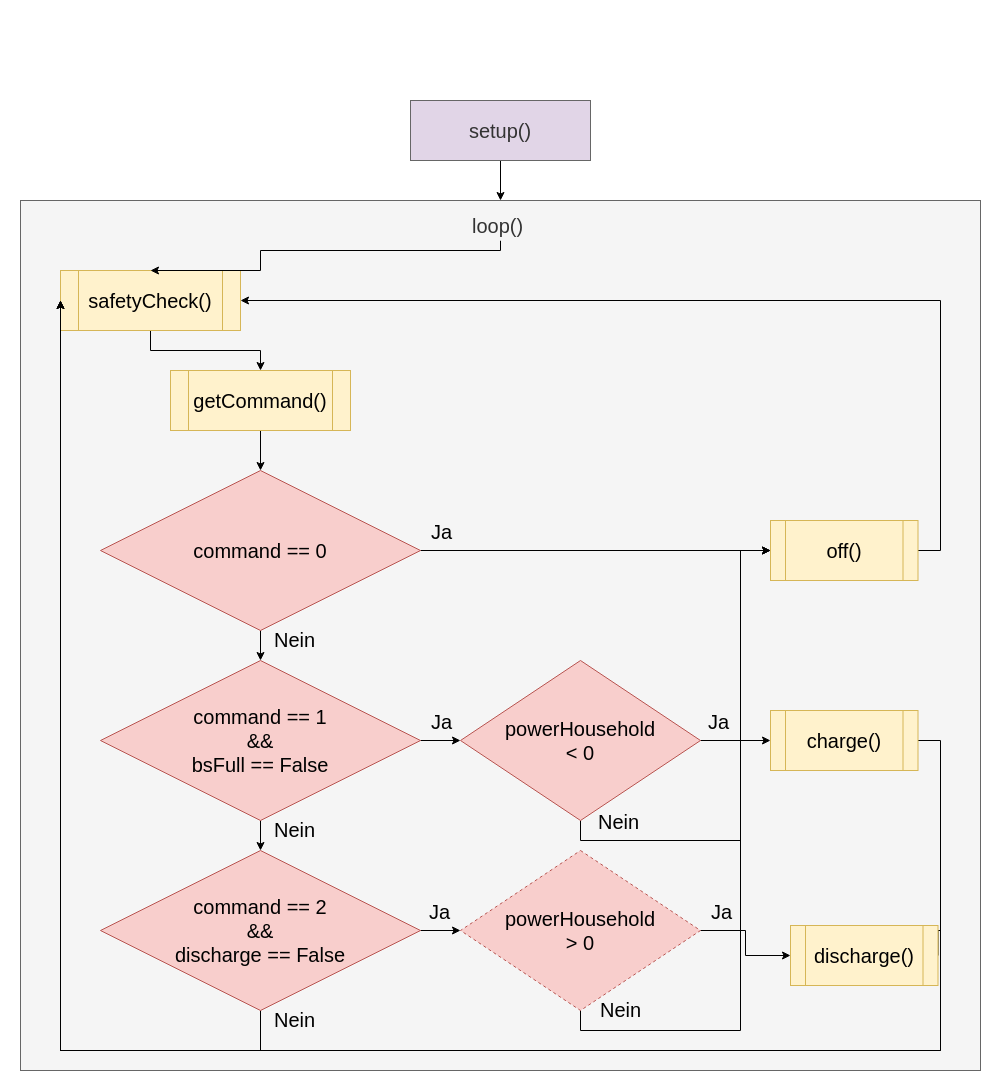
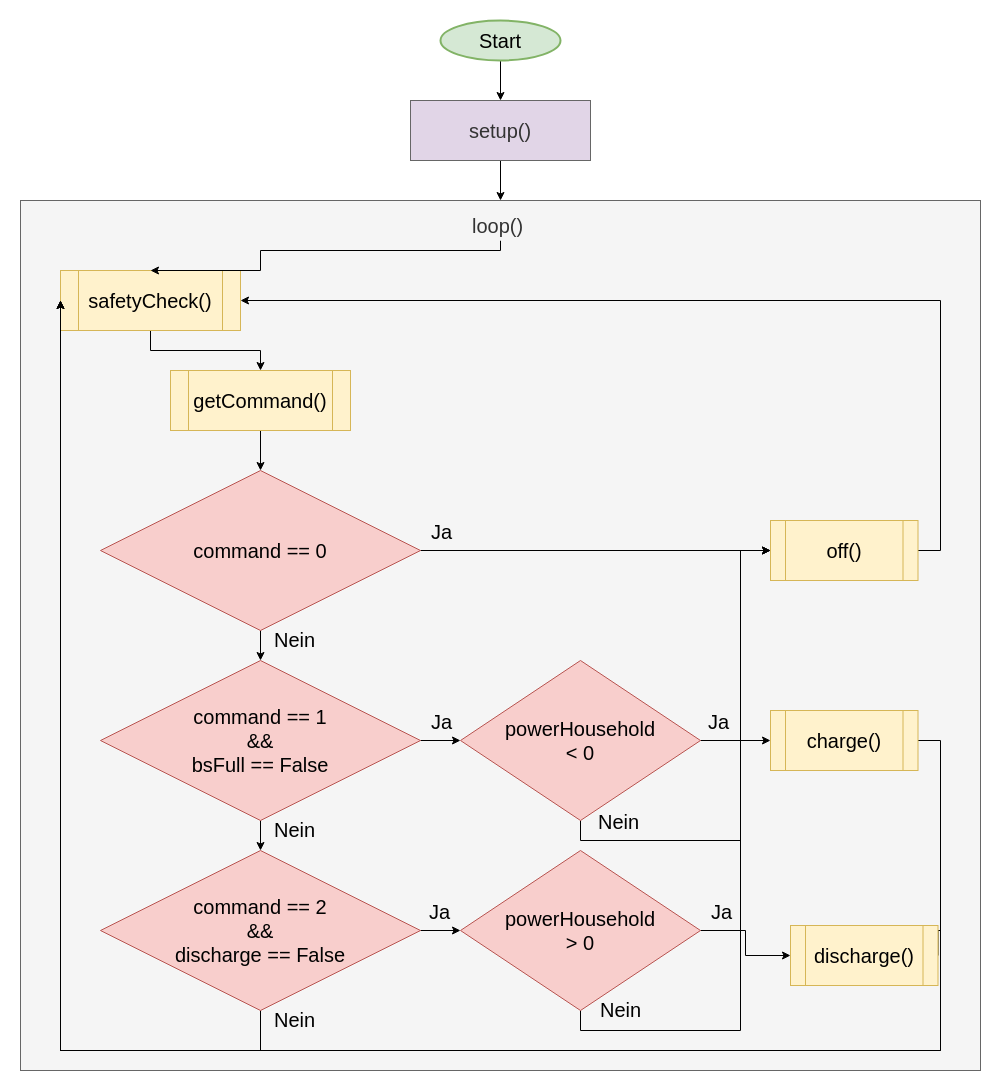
none -> (501, 41)
none -> (501, 77)
(581, 931) -> (581, 931)
